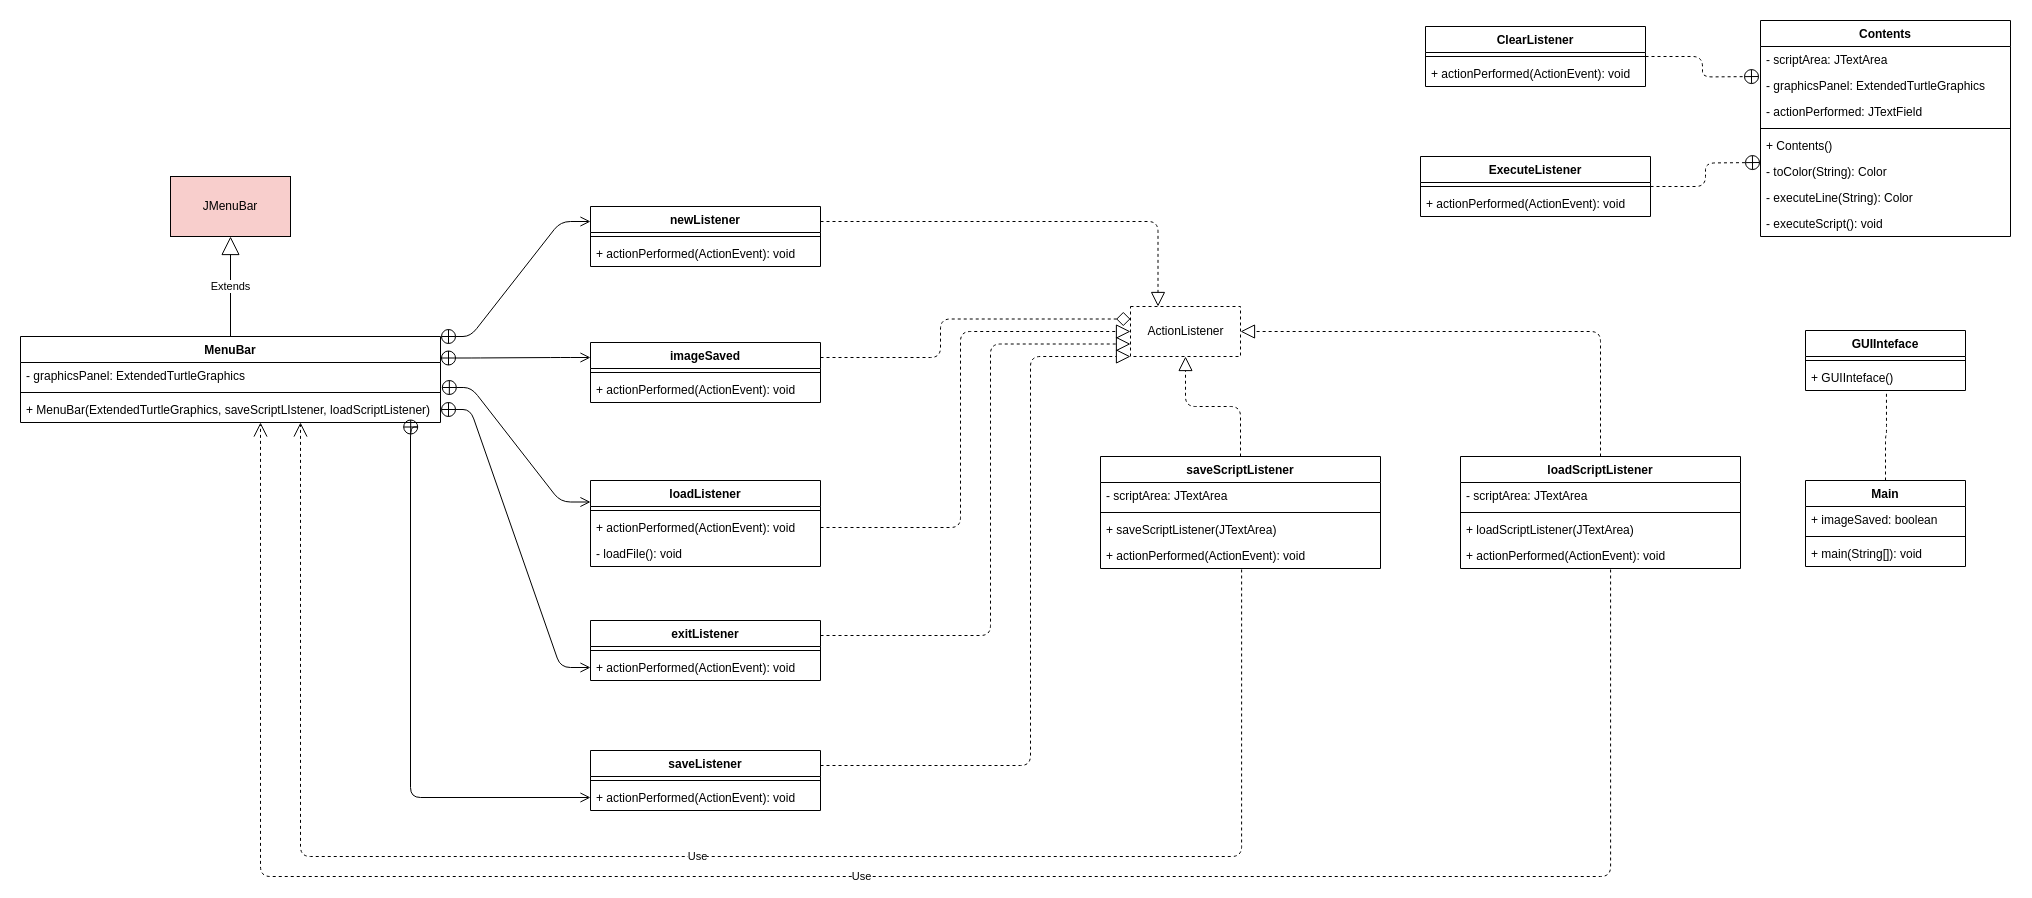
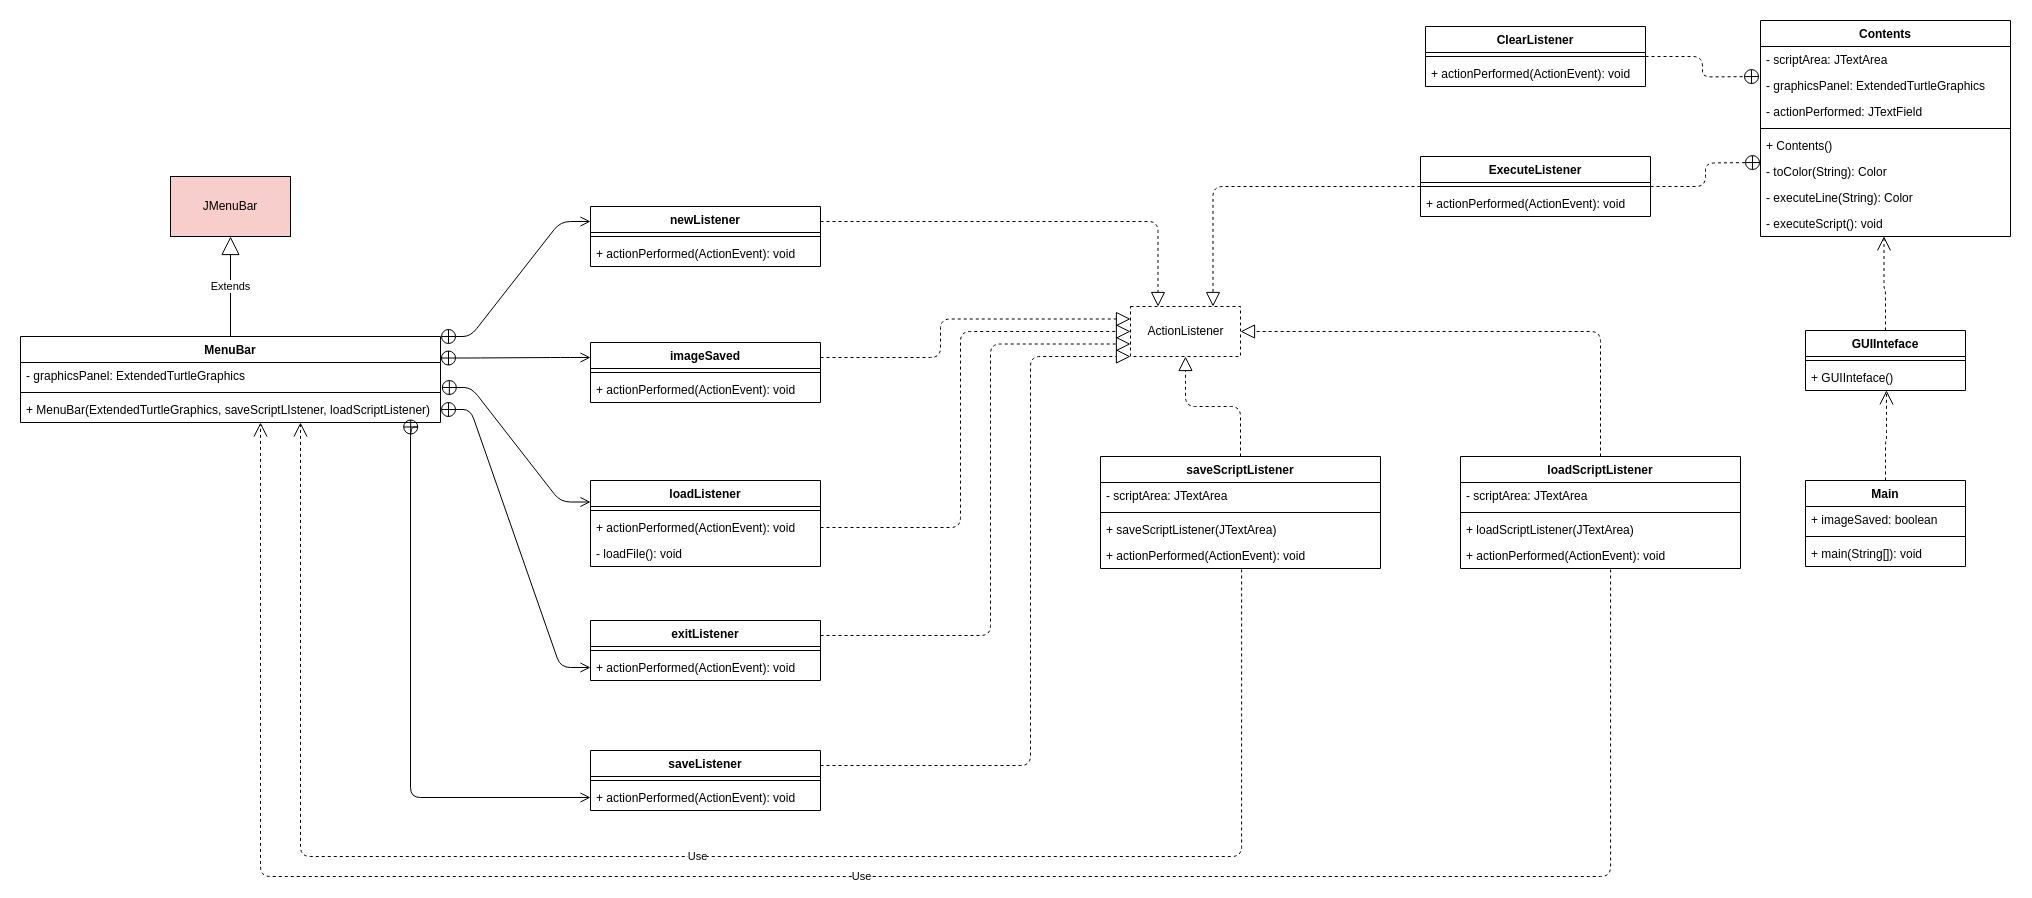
none -> (1268, 187)
none -> (1884, 288)
(1115, 319) -> (1115, 319)
(1886, 395) -> (1886, 396)
